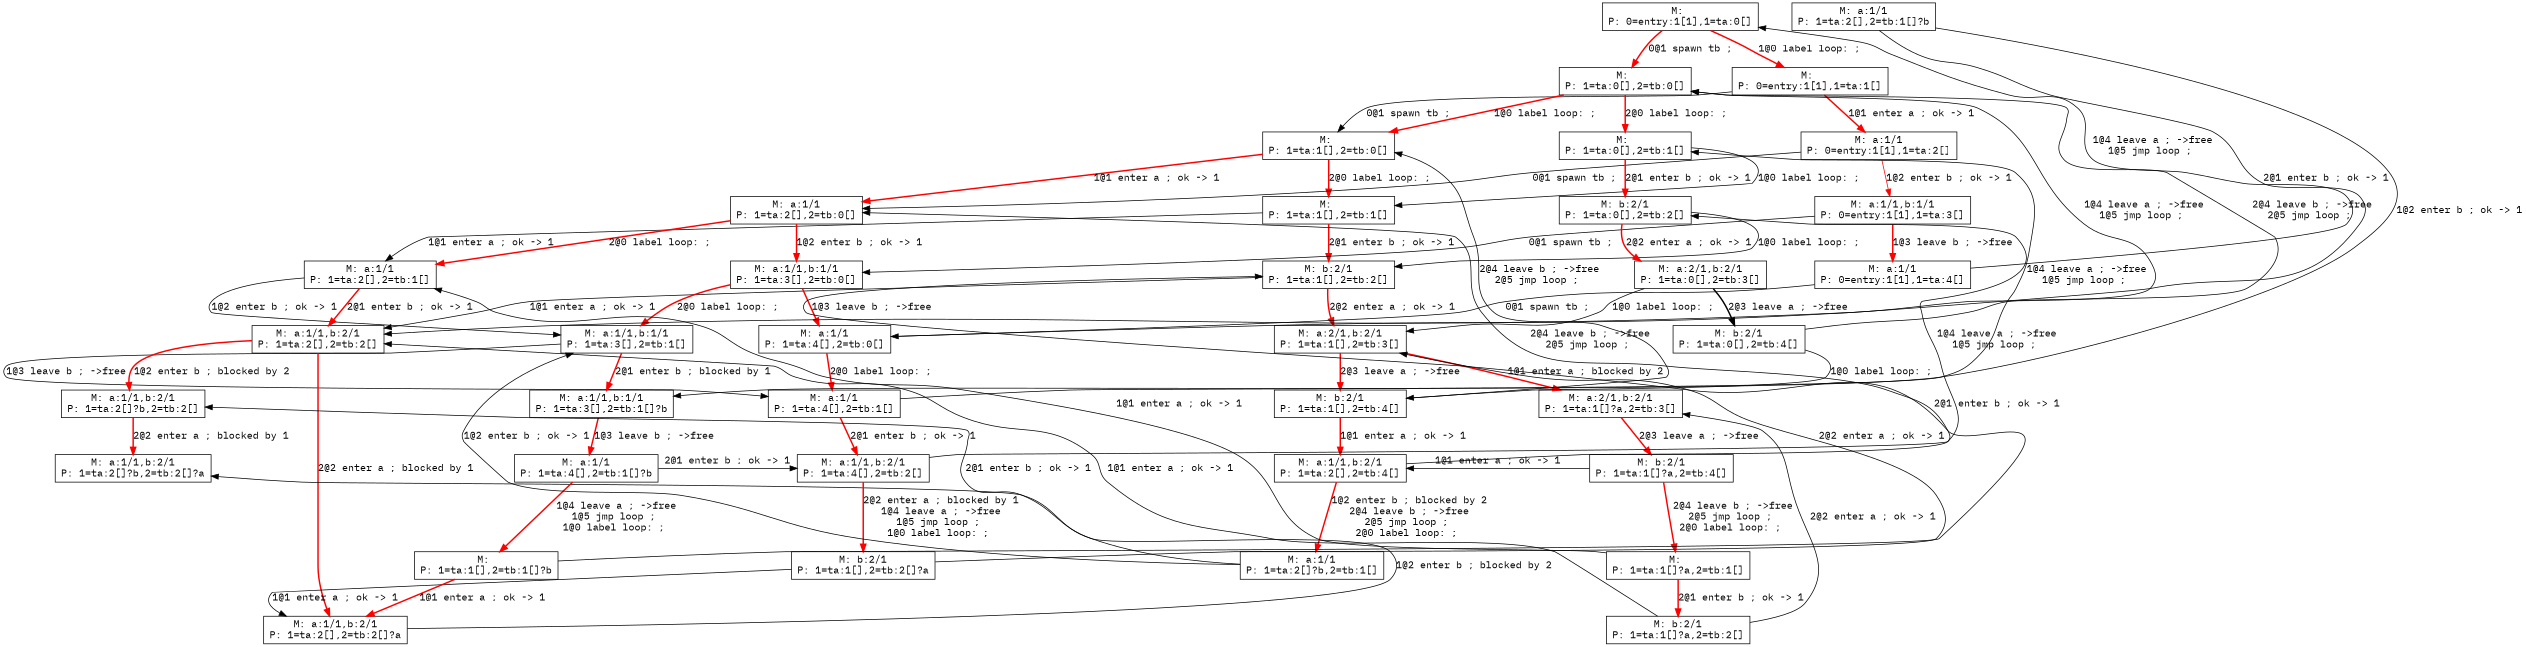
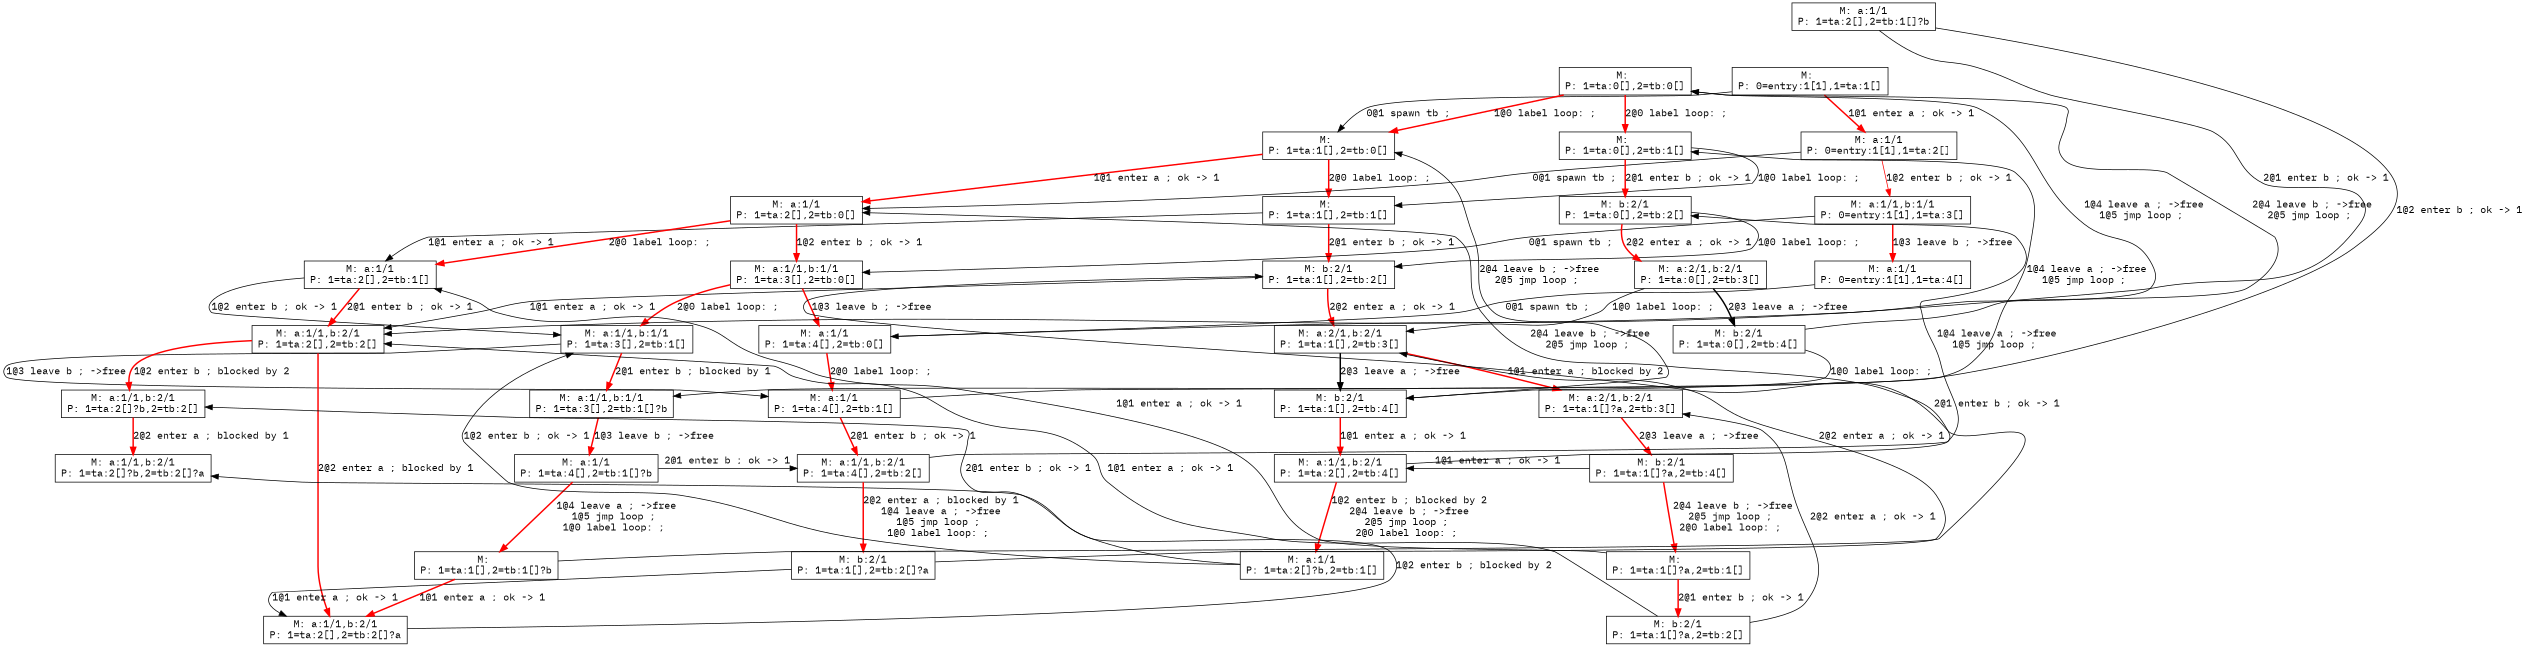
(1680, 17) -> none
(1340, 368) -> (1340, 368)
